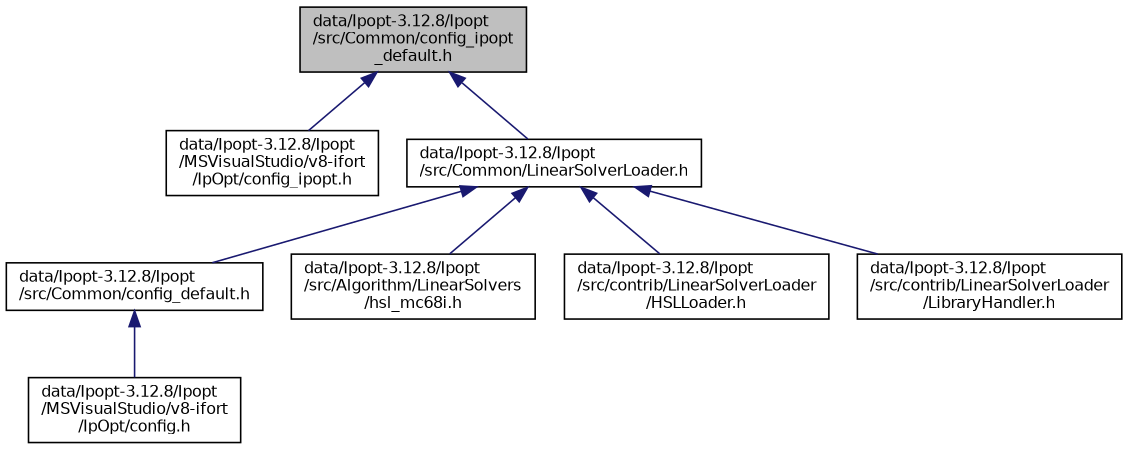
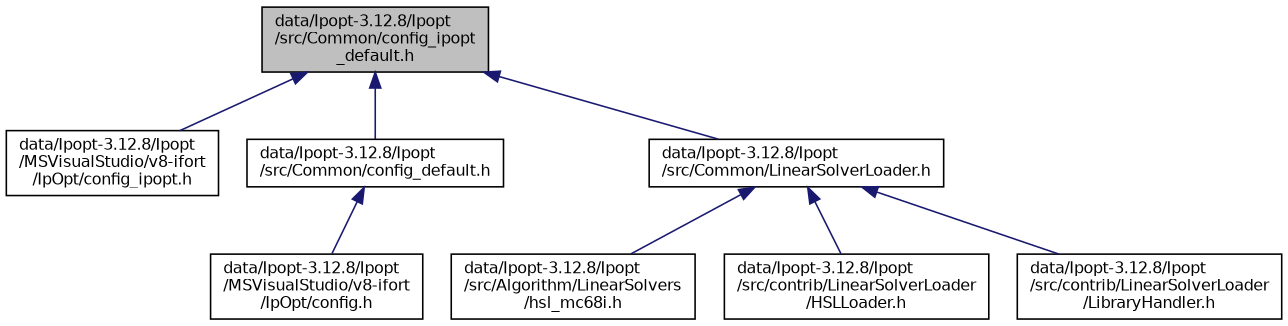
(337, 227) -> (375, 114)
